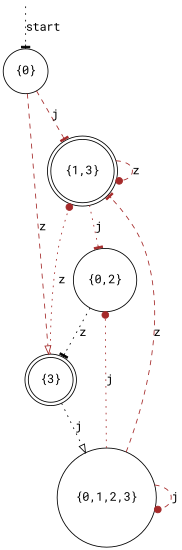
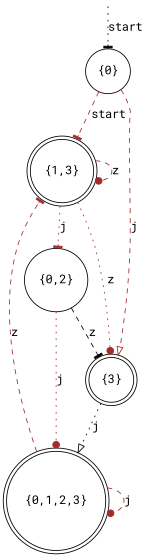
(55, 115) -> (109, 115)
(43, 227) -> (134, 227)
(54, 281) -> (101, 273)
(78, 331) -> (84, 331)
(106, 383) -> (56, 376)
(107, 498) -> (56, 501)
